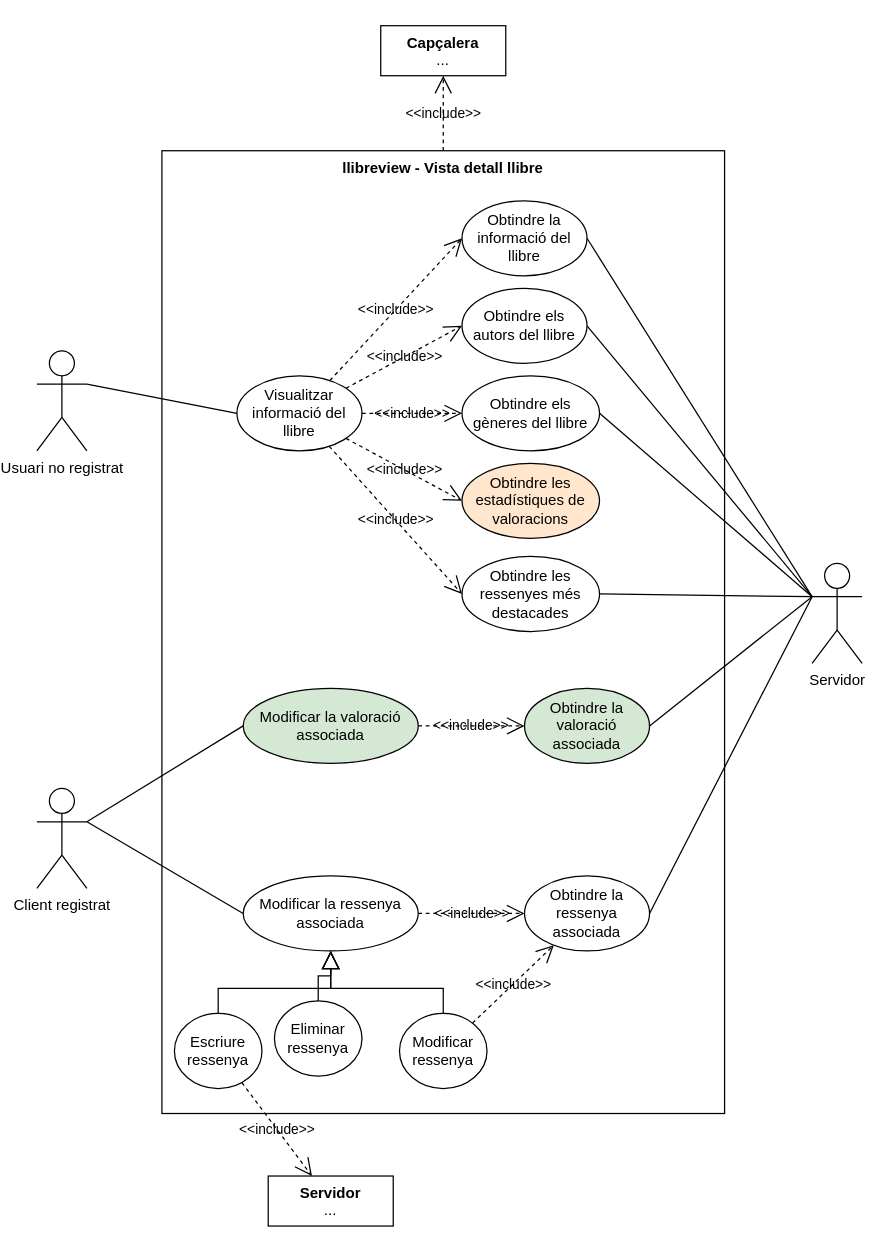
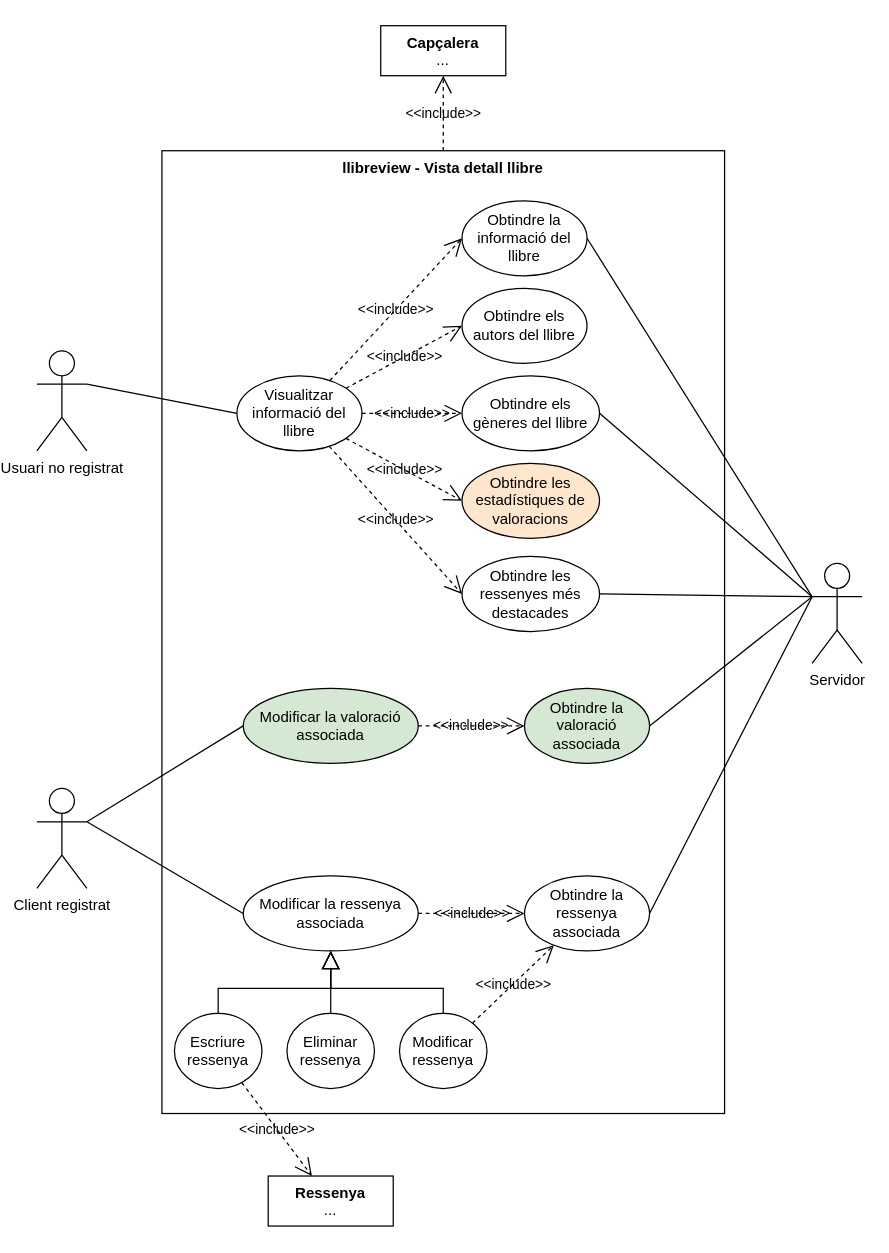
(694, 454) -> none
(318, 1038) -> (331, 1051)
(331, 1202) -> (331, 1202)
